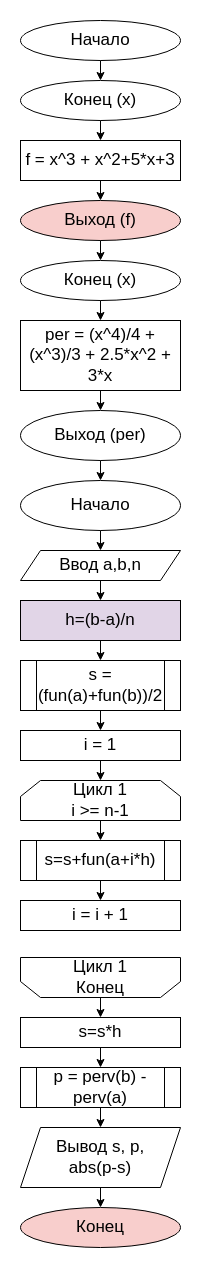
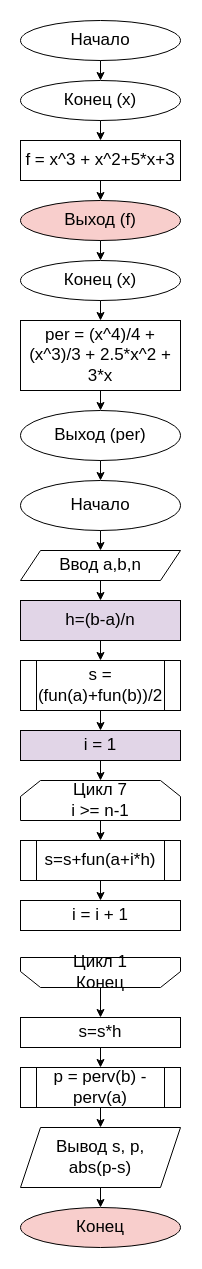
(101, 746) -> (101, 746)
(101, 801) -> (101, 801)
(101, 978) -> (101, 973)
